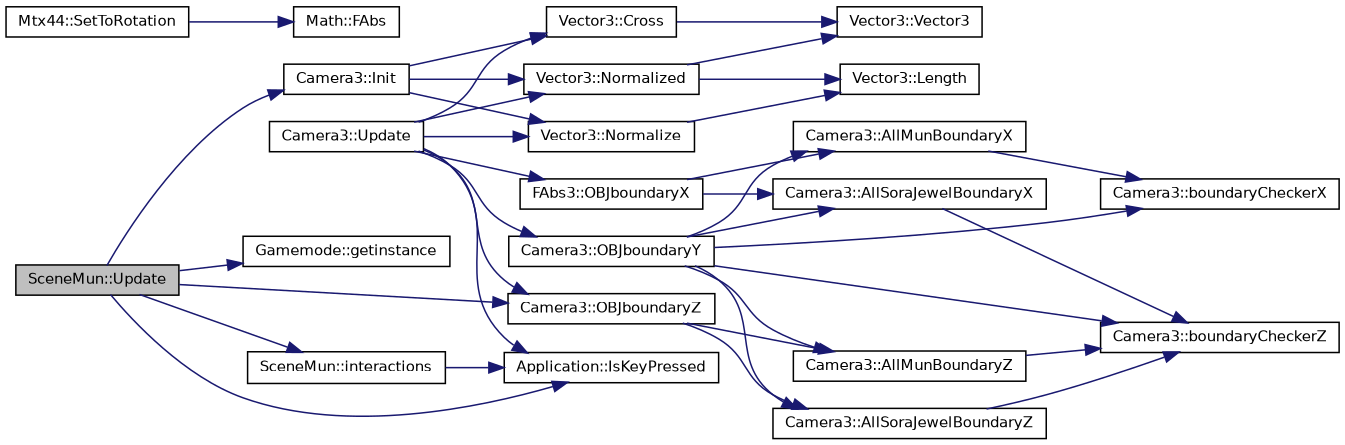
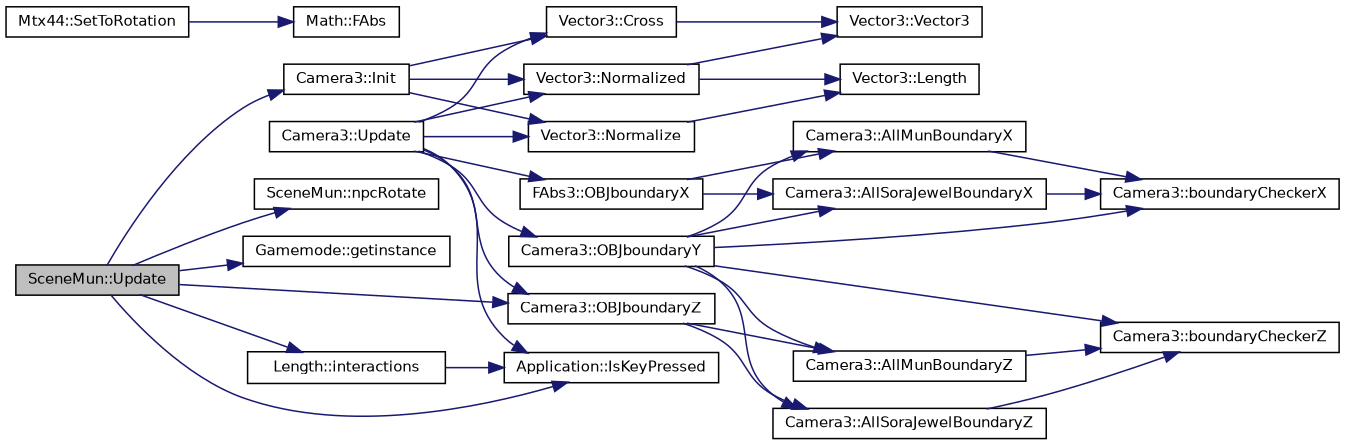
none -> (346, 194)
(1058, 263) -> (1066, 194)
(346, 368) -> (346, 368)
